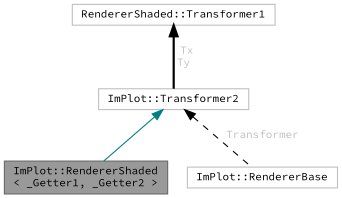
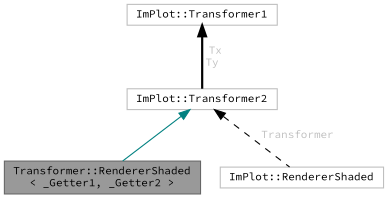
(174, 15) -> (202, 15)
(86, 178) -> (102, 178)
(262, 178) -> (302, 178)
